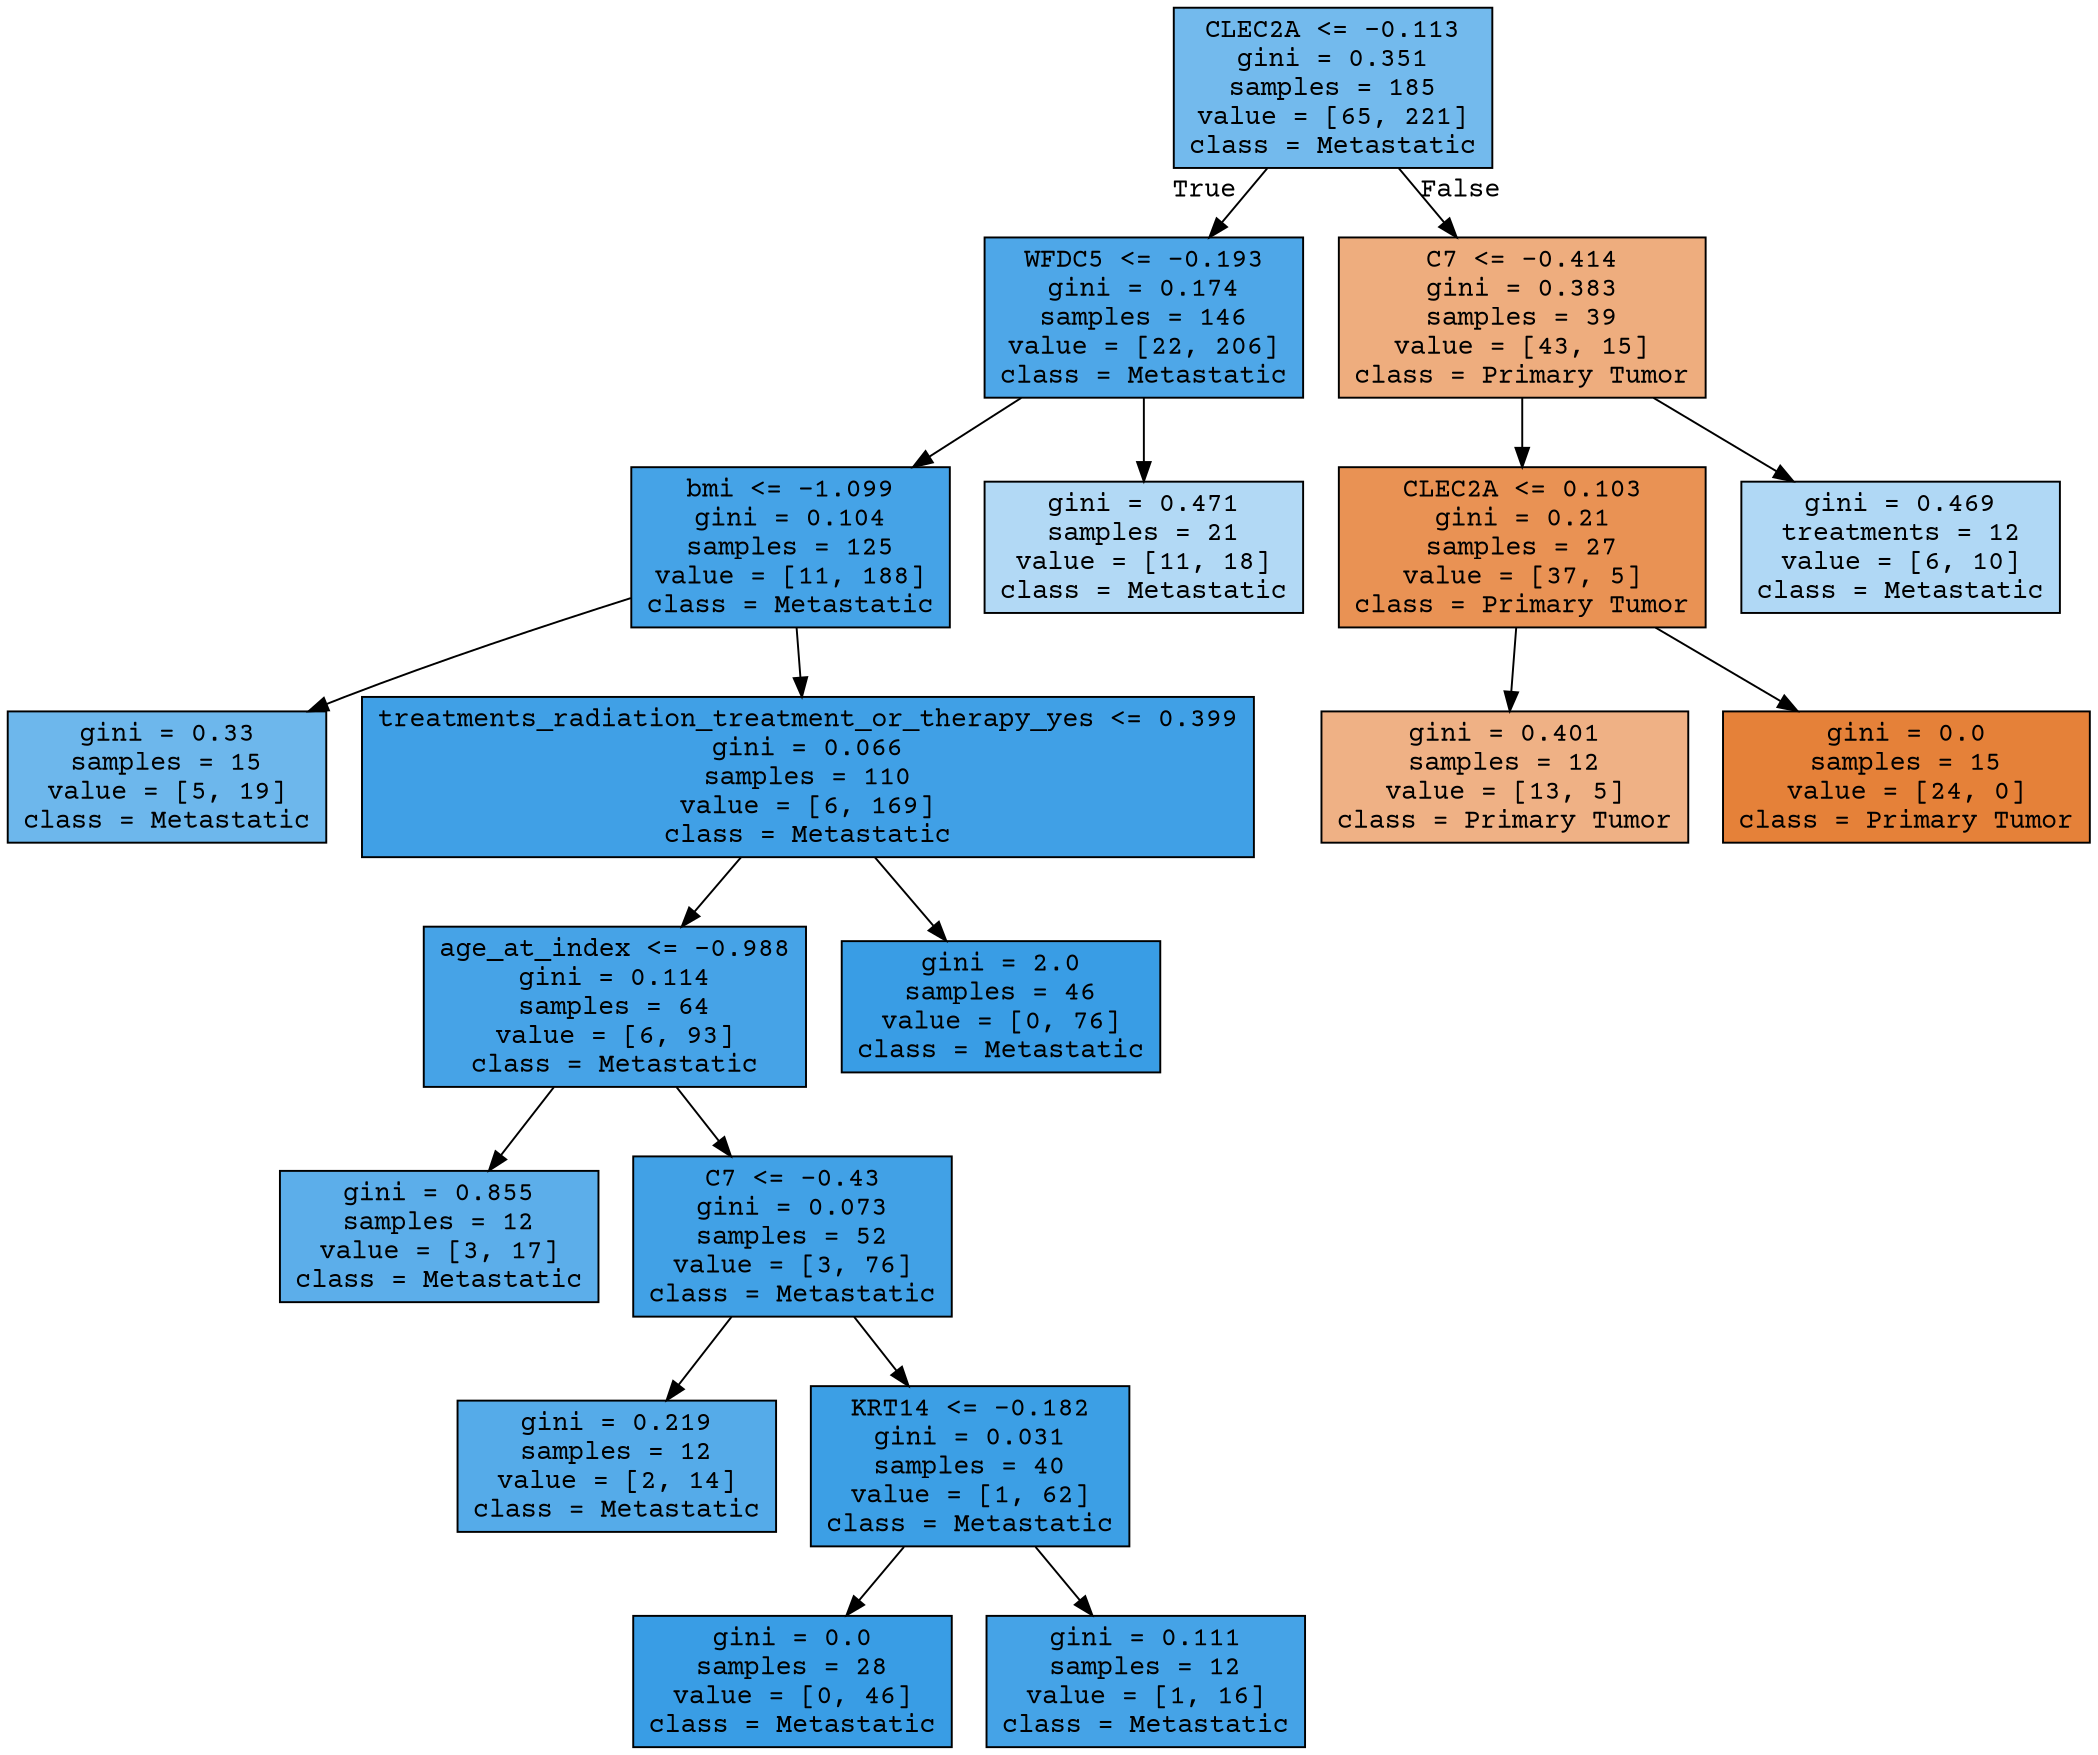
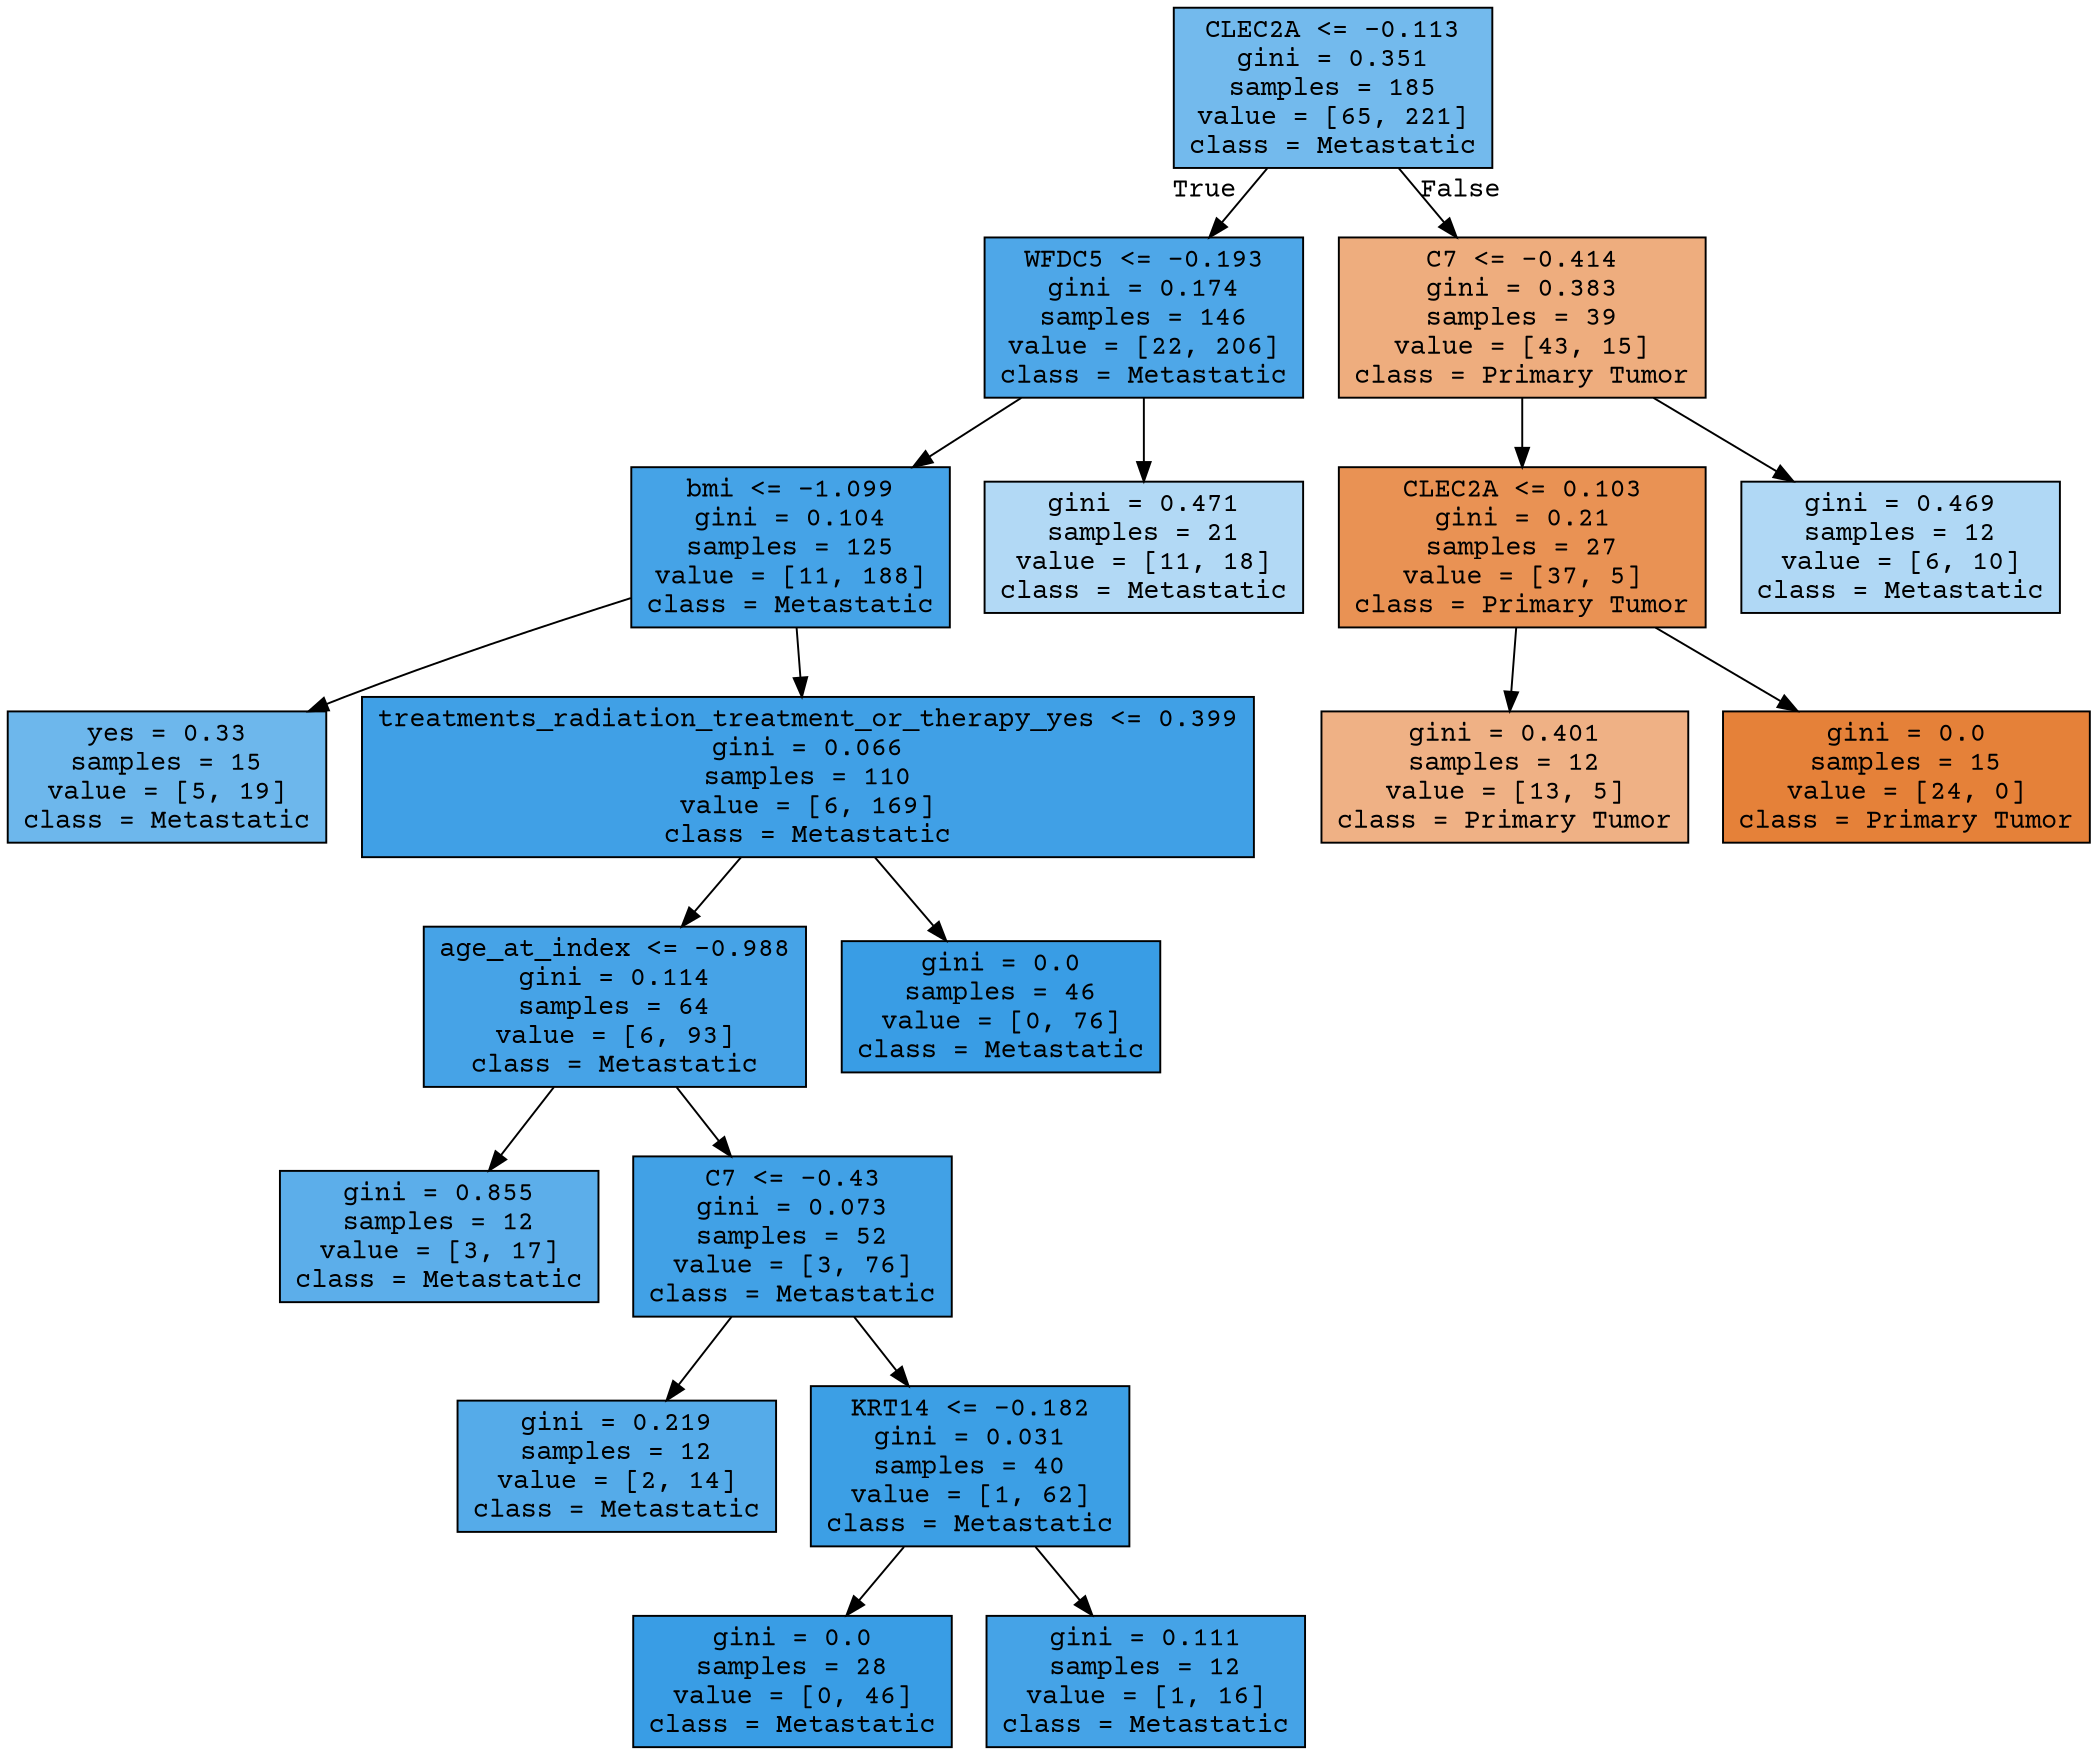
(1901, 547) -> (1901, 547)
(167, 777) -> (167, 777)
(1001, 1007) -> (1001, 1007)
